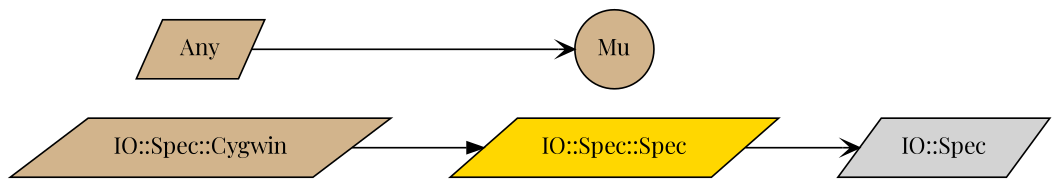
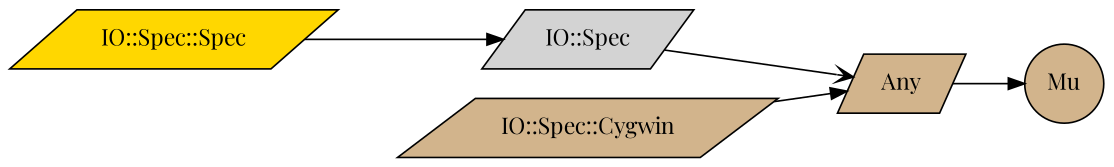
(405, 49) -> (981, 84)
none -> (751, 62)
(409, 148) -> (802, 98)
(794, 148) -> (396, 39)
